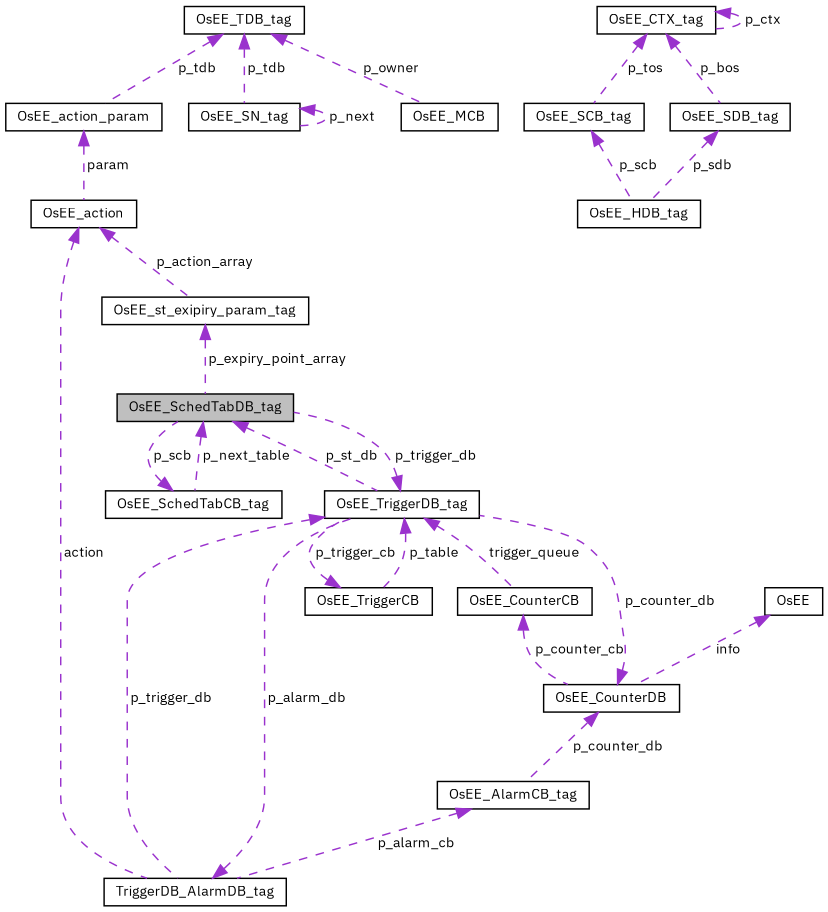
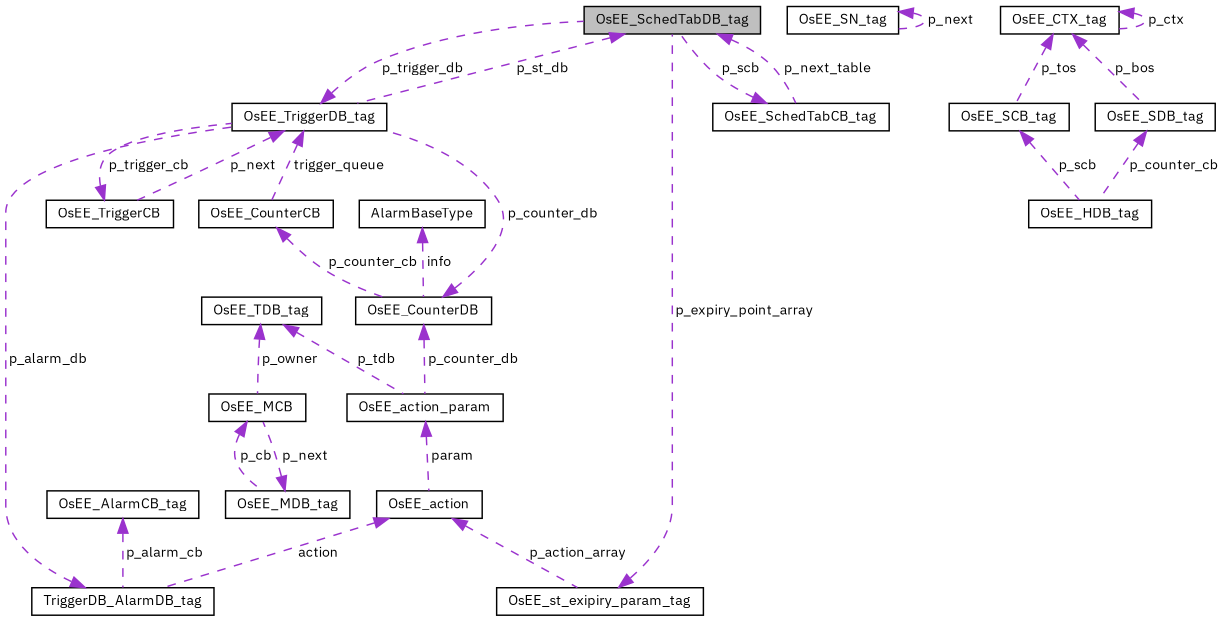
(244, 76) -> none
(711, 166) -> (1173, 166)
none -> (288, 505)
(433, 553) -> (252, 166)
(794, 601) -> (422, 214)
(127, 644) -> none
(557, 752) -> (424, 367)
